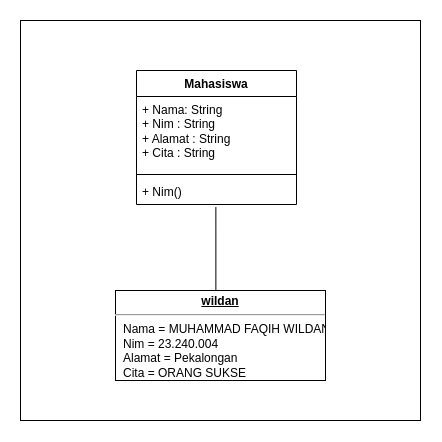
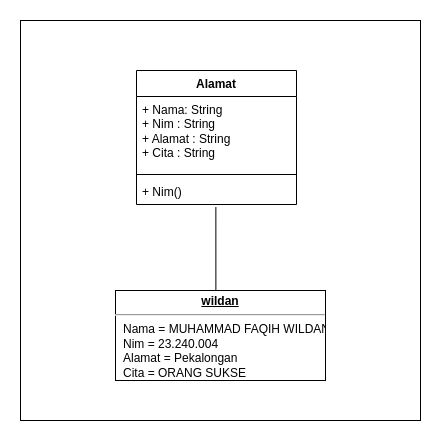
(217, 85) -> (217, 85)
